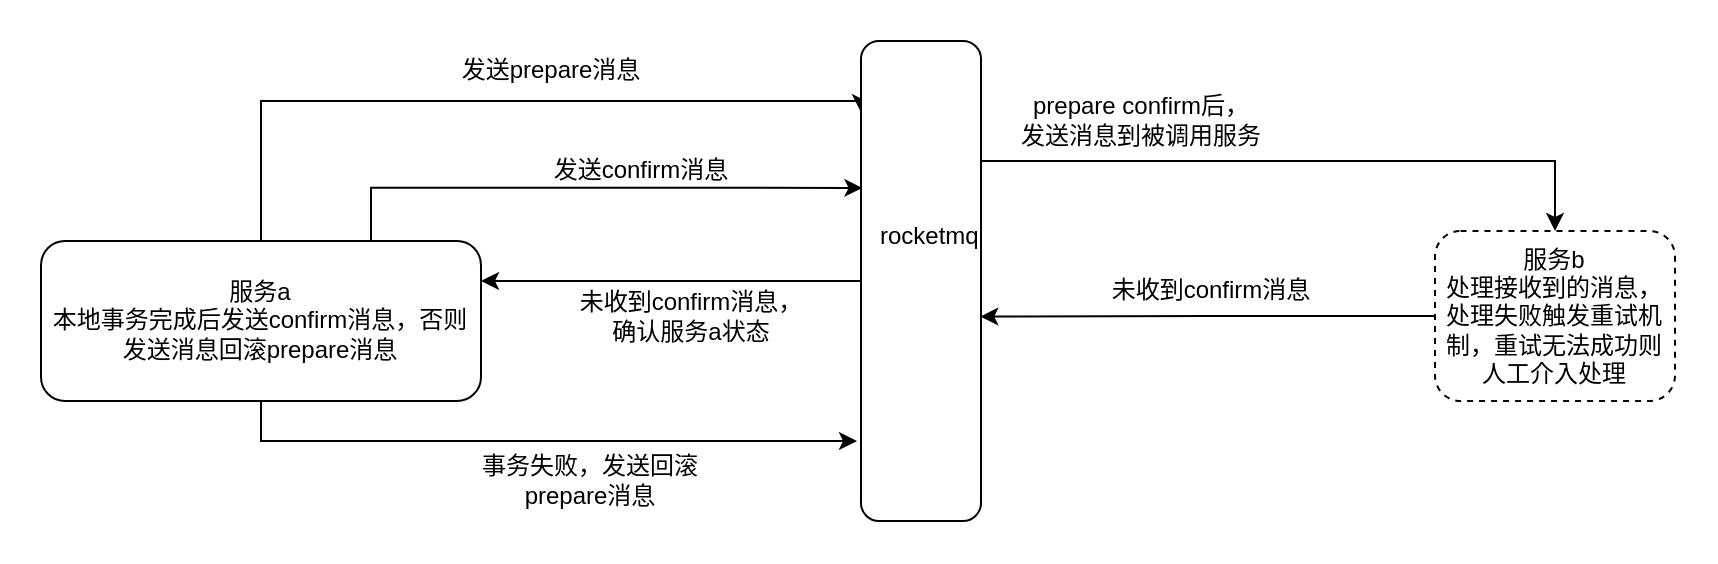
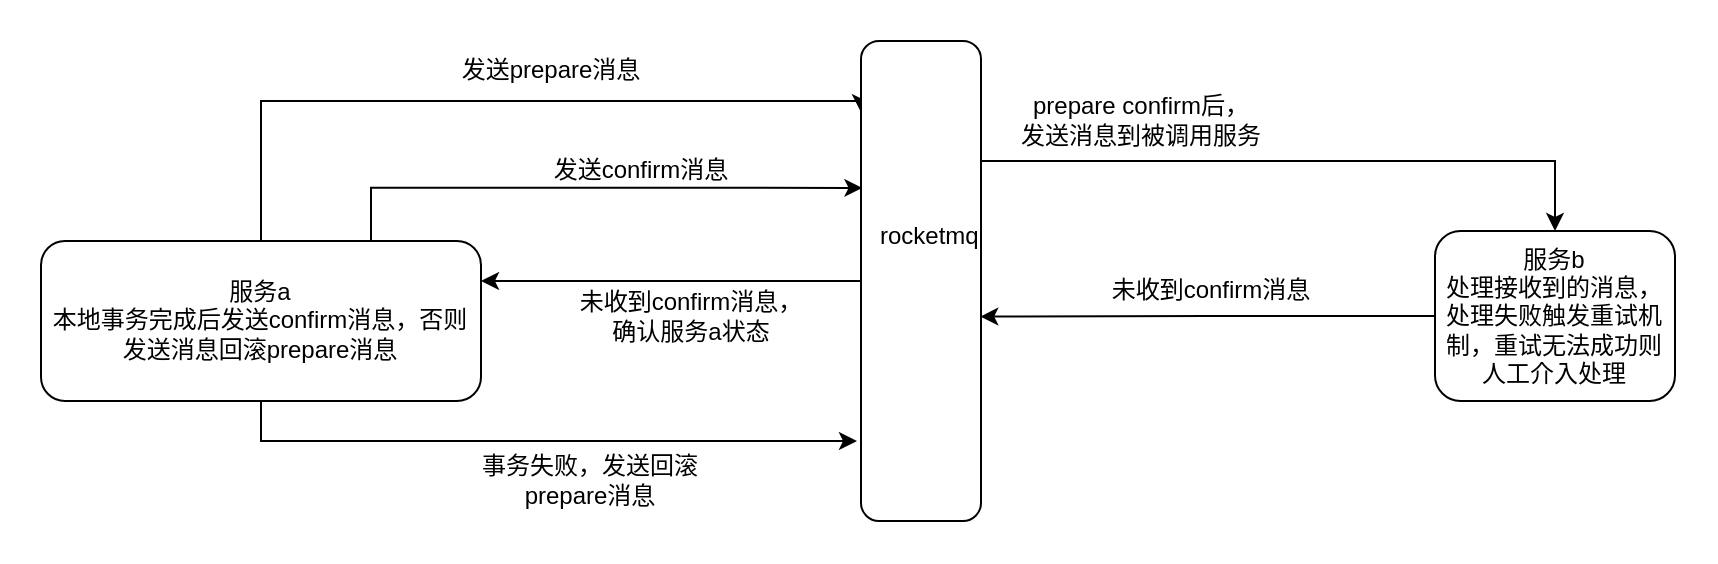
(1555, 316) -> (1555, 316)
